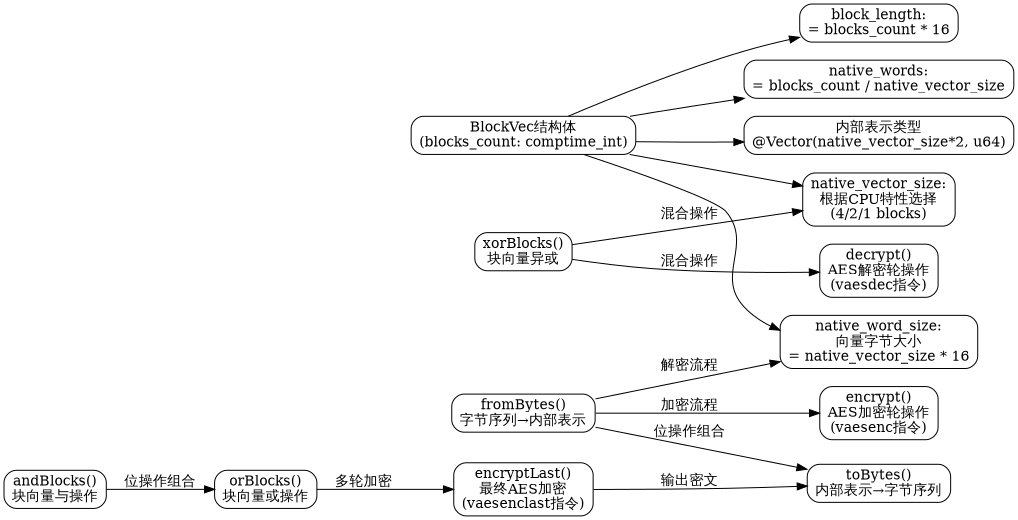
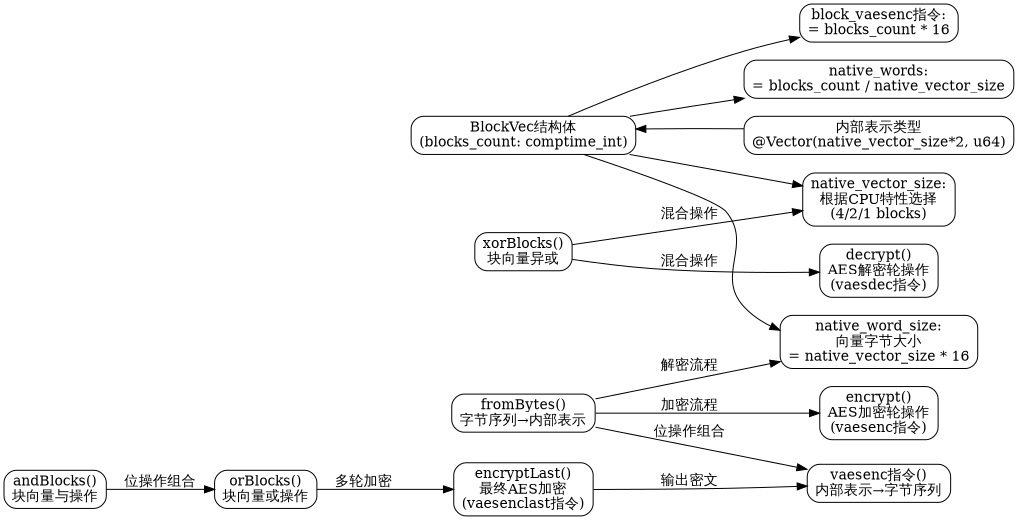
(879, 23) -> (879, 23)
(685, 142) -> (695, 129)
(879, 483) -> (879, 483)
